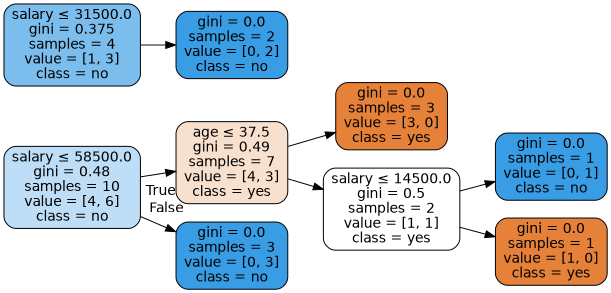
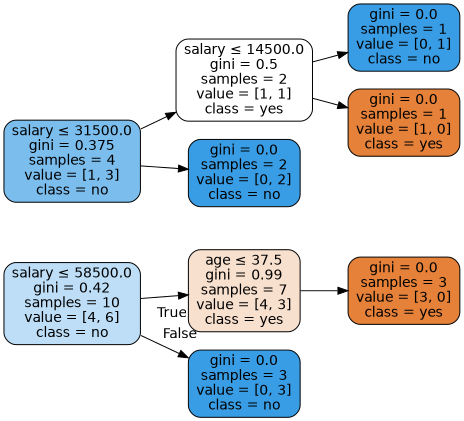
(232, 147) -> (244, 275)
(72, 172) -> (72, 288)
(301, 183) -> (154, 123)
